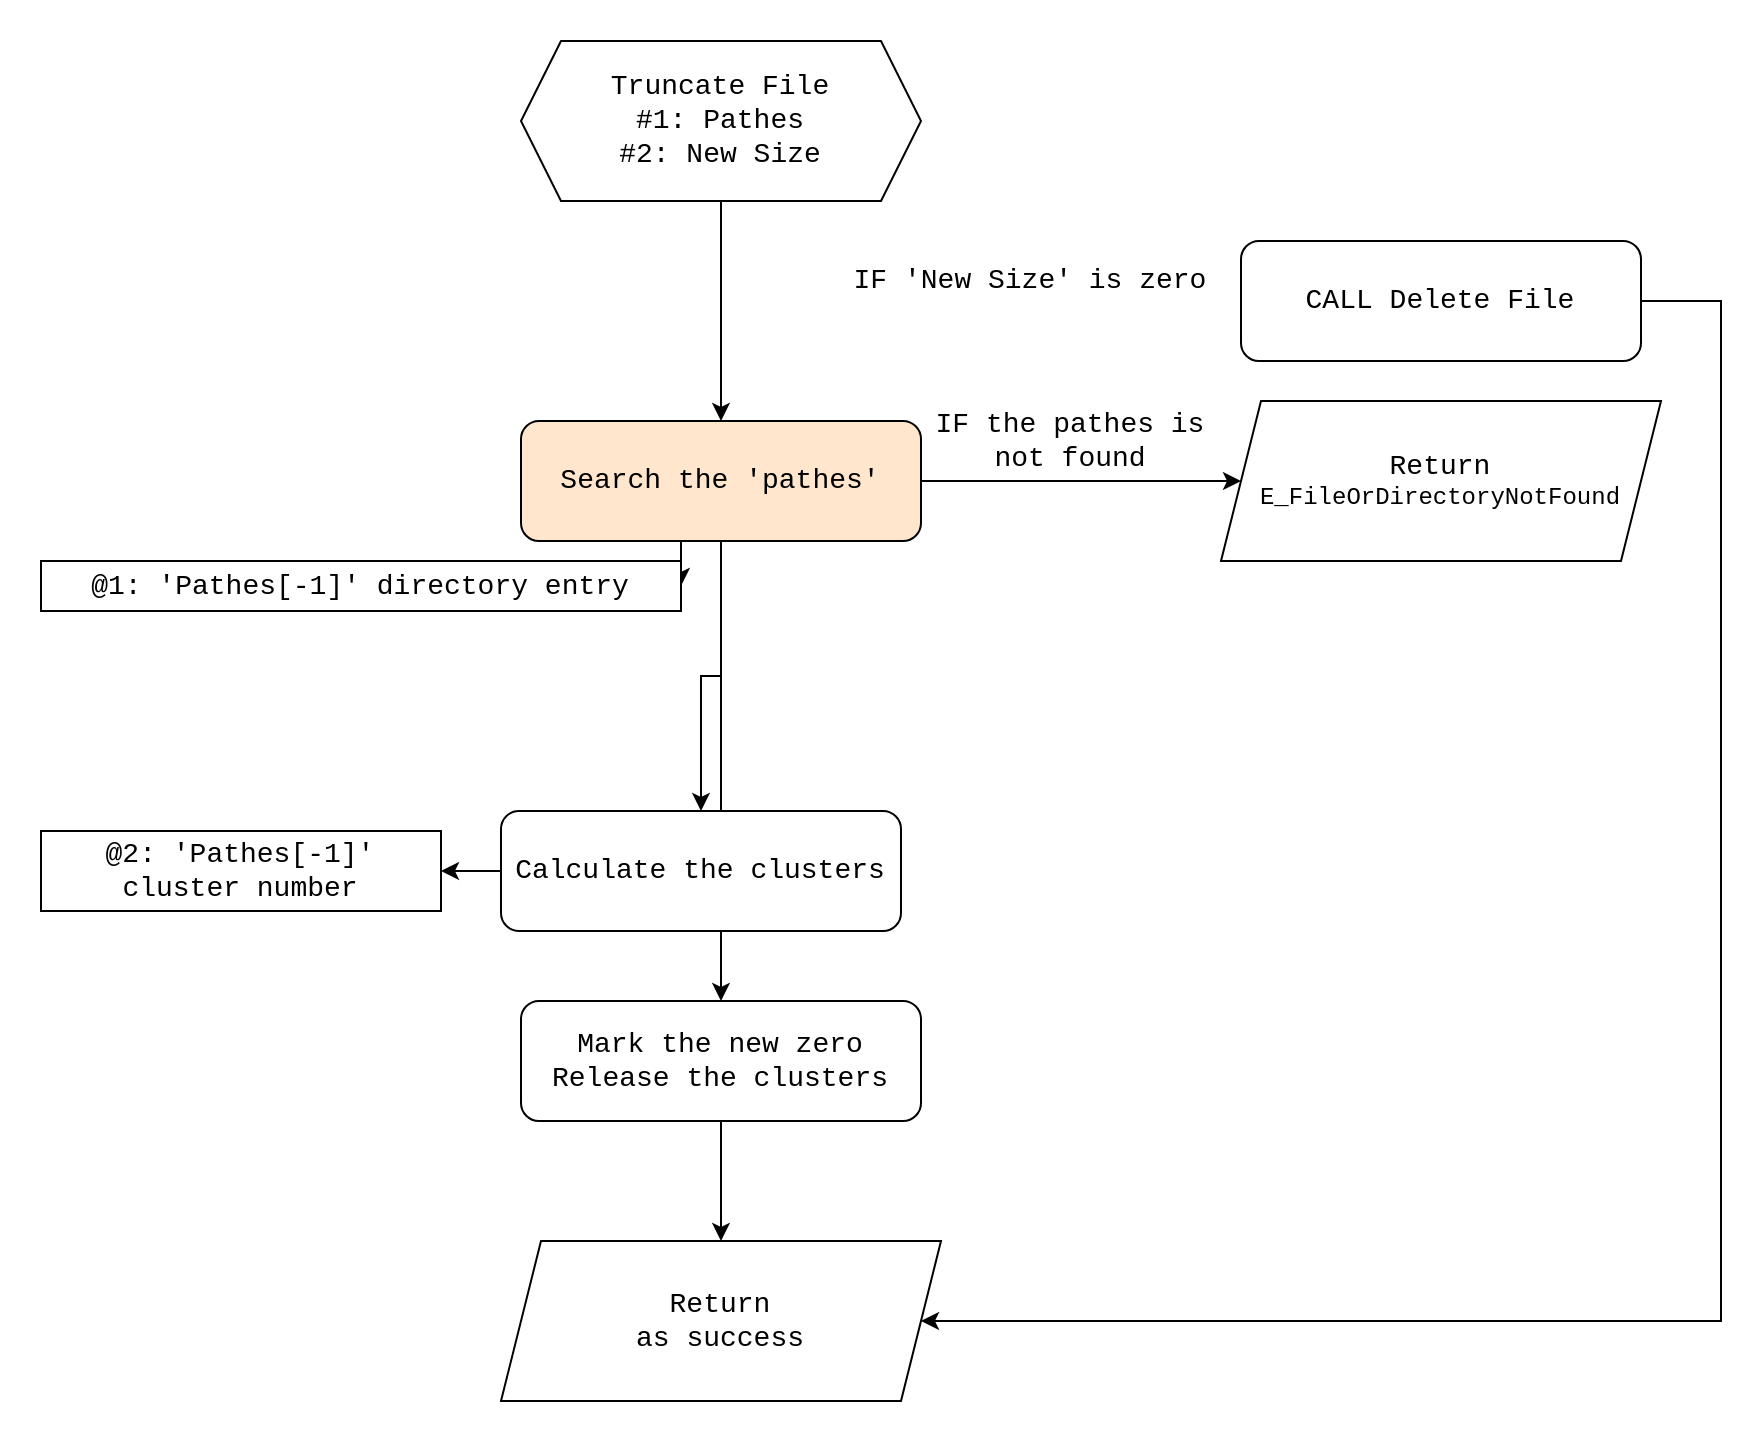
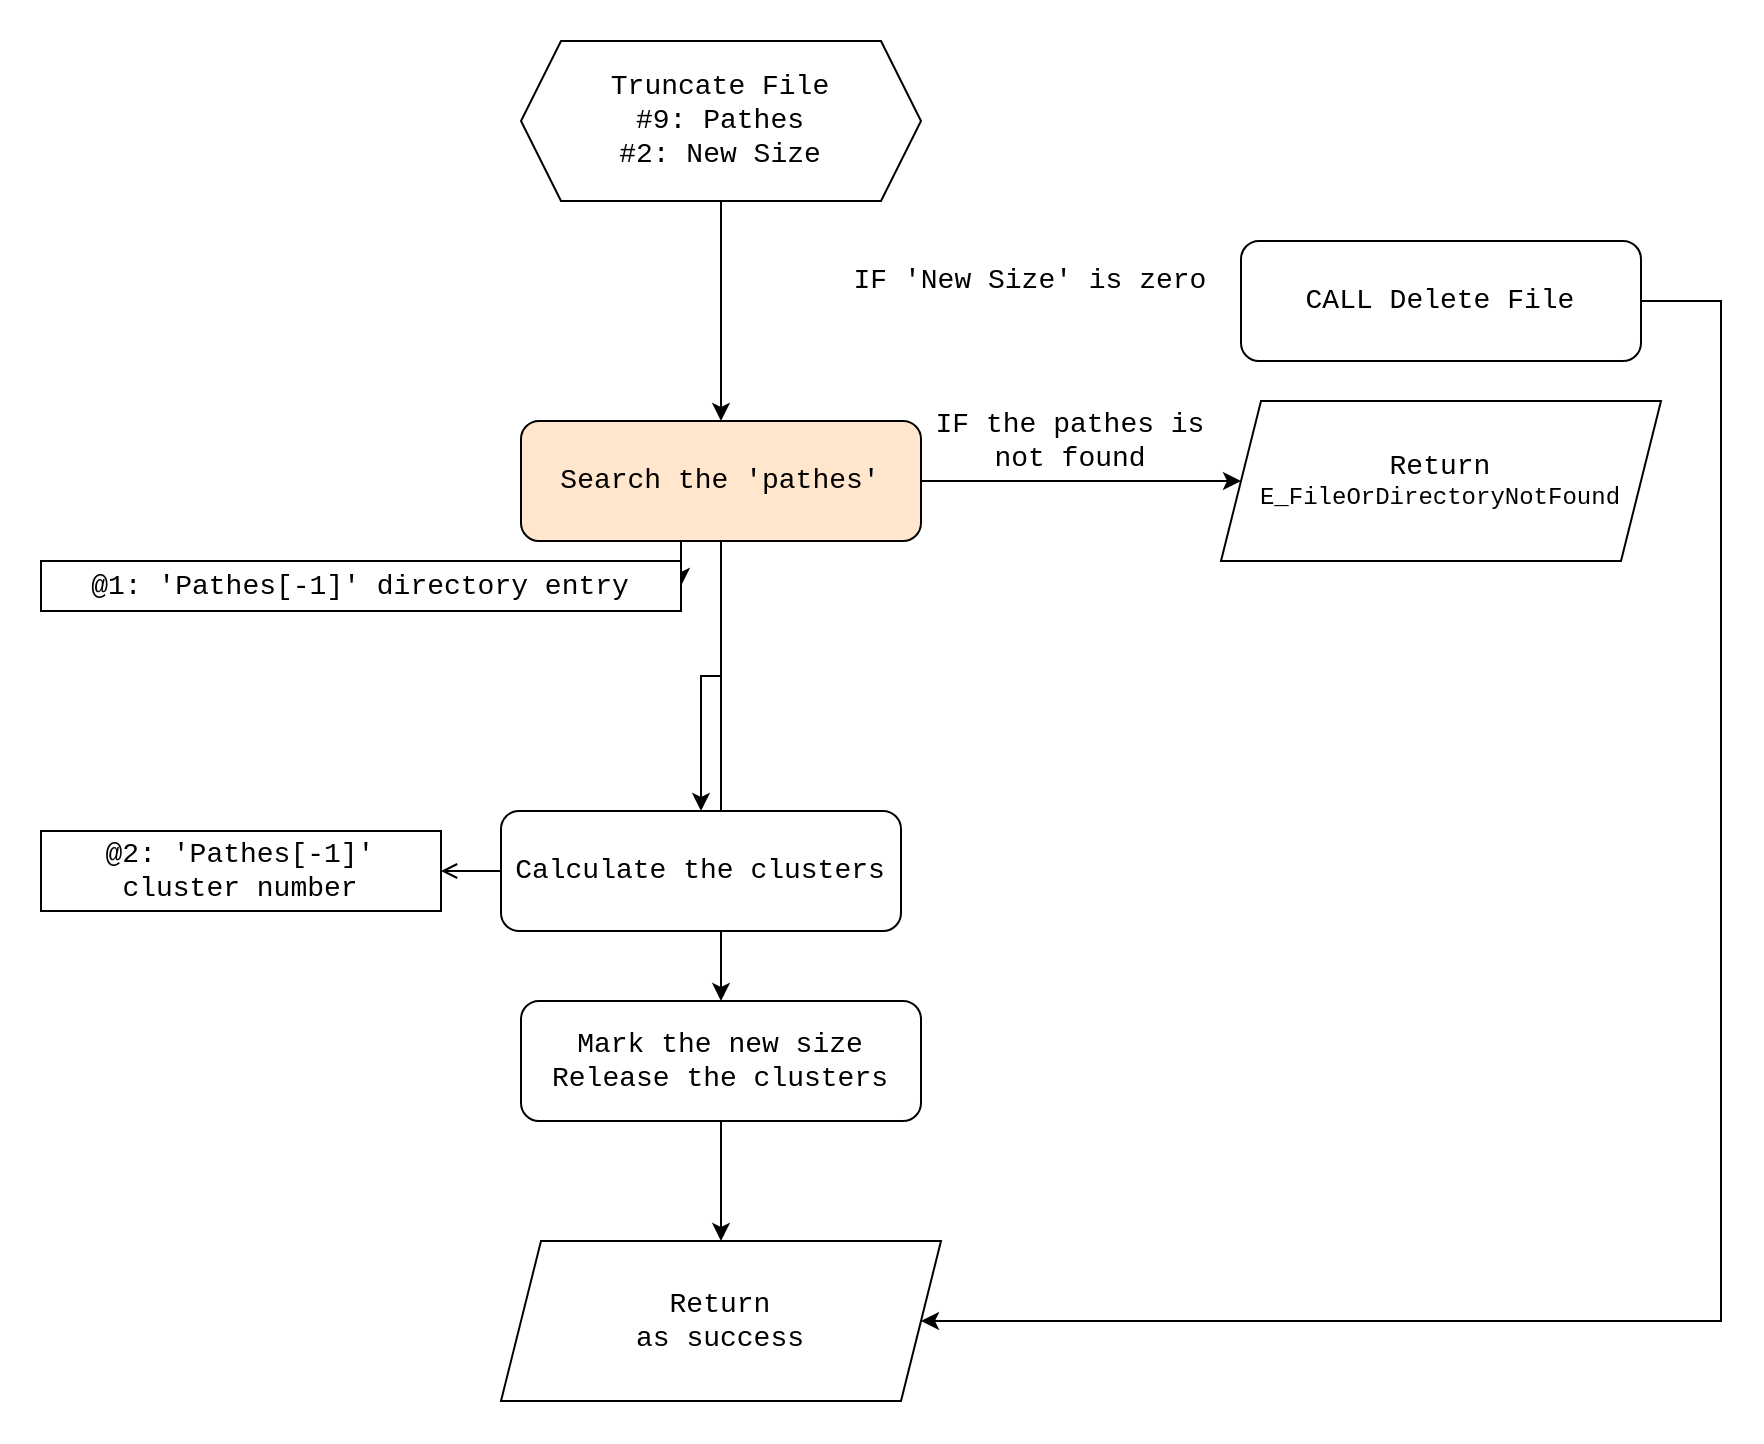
(721, 121) -> (721, 121)
(456, 871) -> (452, 871)
(721, 1061) -> (721, 1061)
